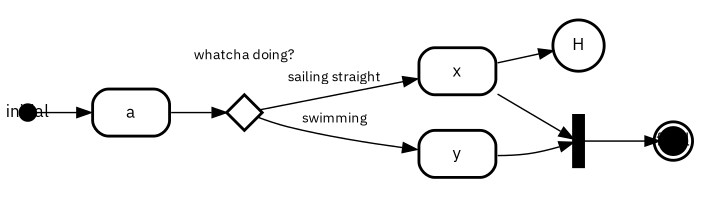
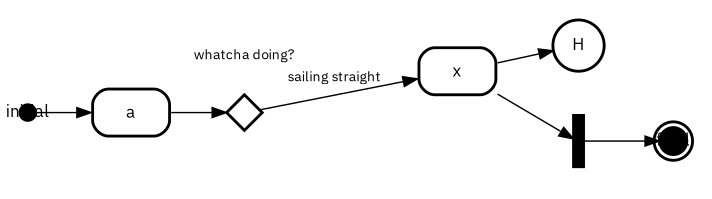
(457, 154) -> none
